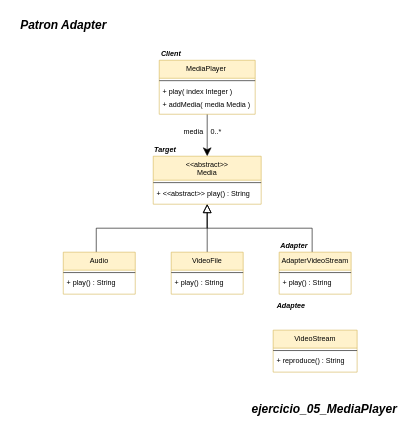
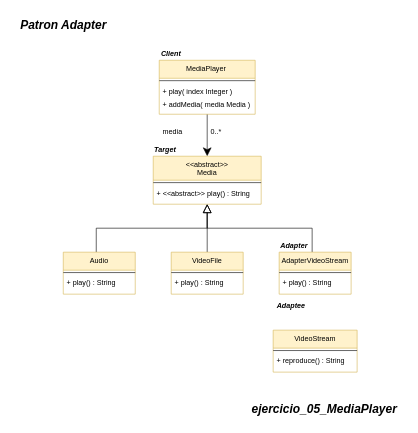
(194, 132) -> (173, 132)
